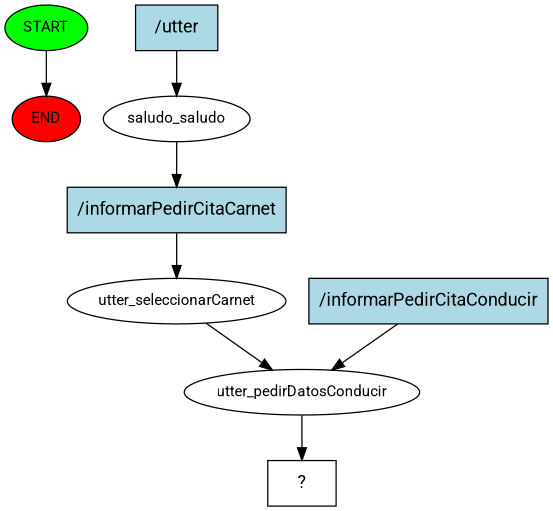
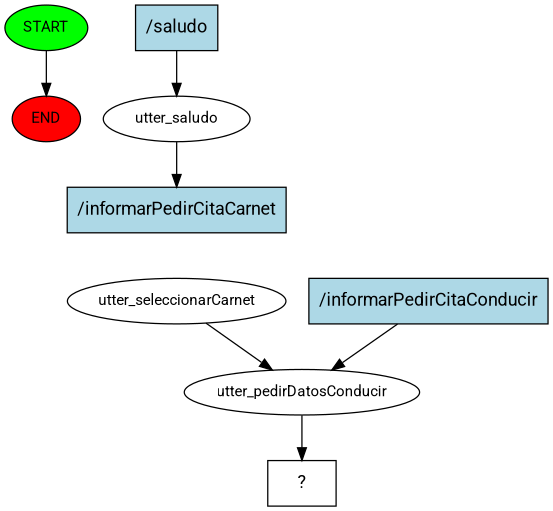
(177, 28) -> (177, 28)
(177, 119) -> (177, 119)
(177, 249) -> none
